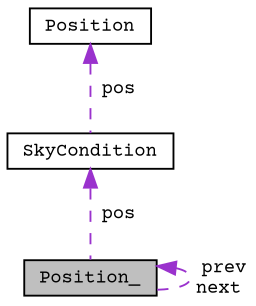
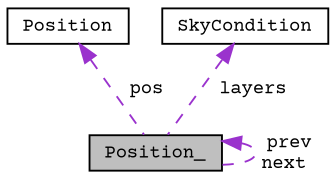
(90, 98) -> (117, 97)
(114, 214) -> (248, 89)
